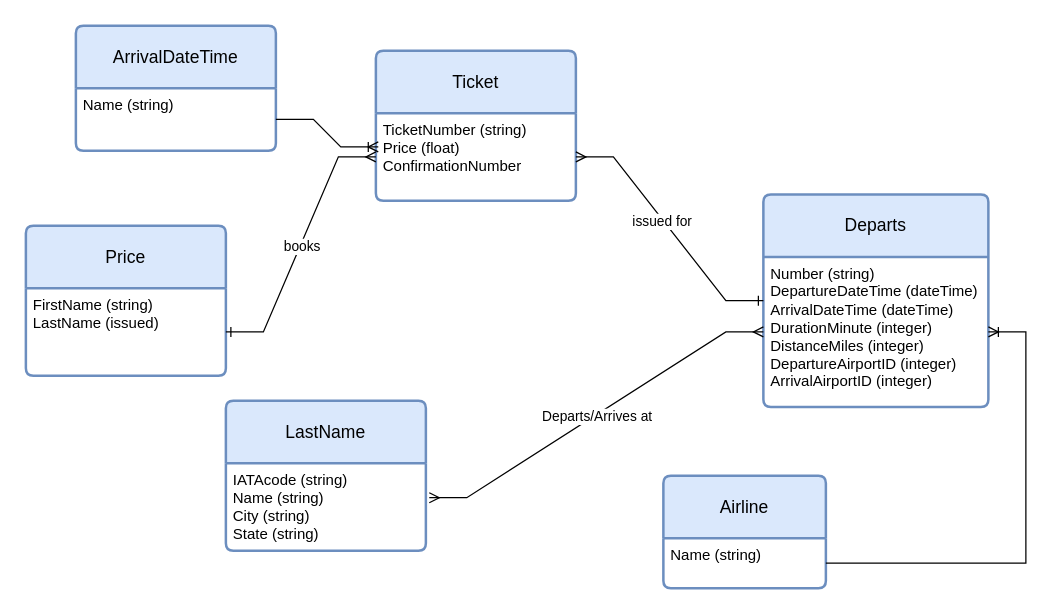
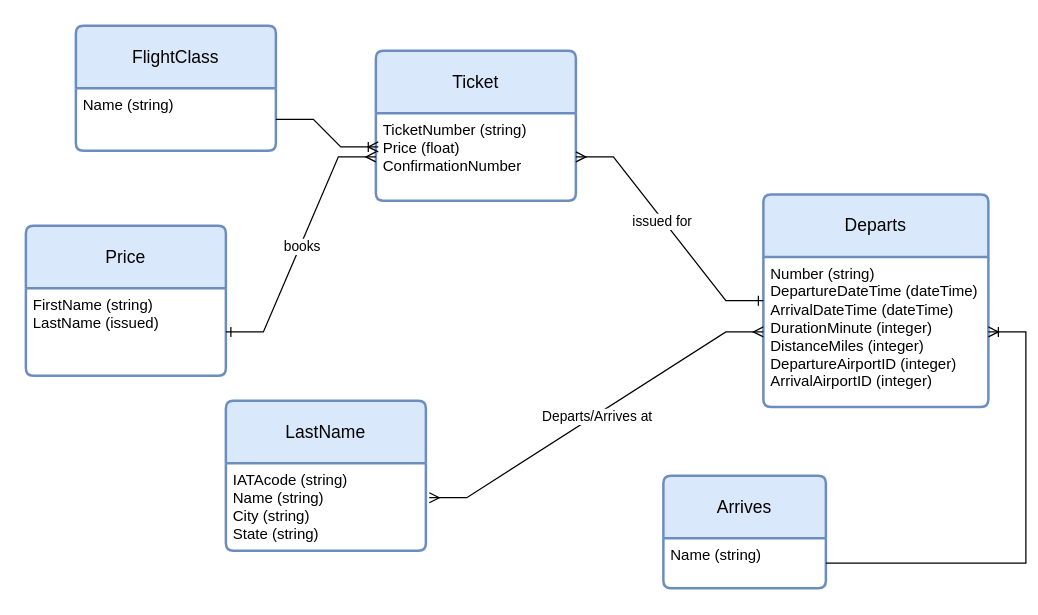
(176, 57) -> (176, 57)
(744, 507) -> (744, 507)
